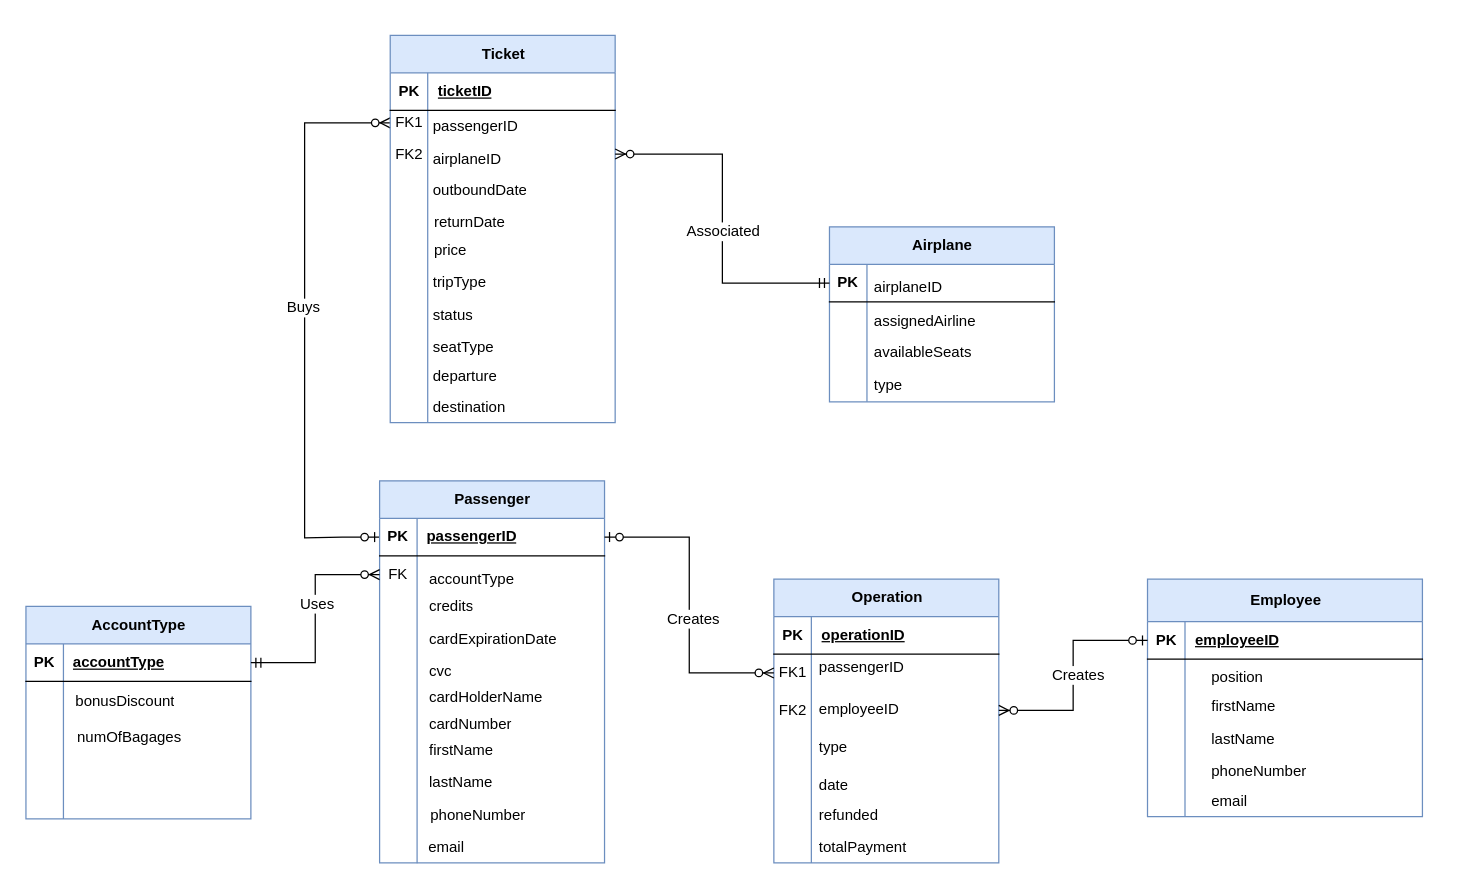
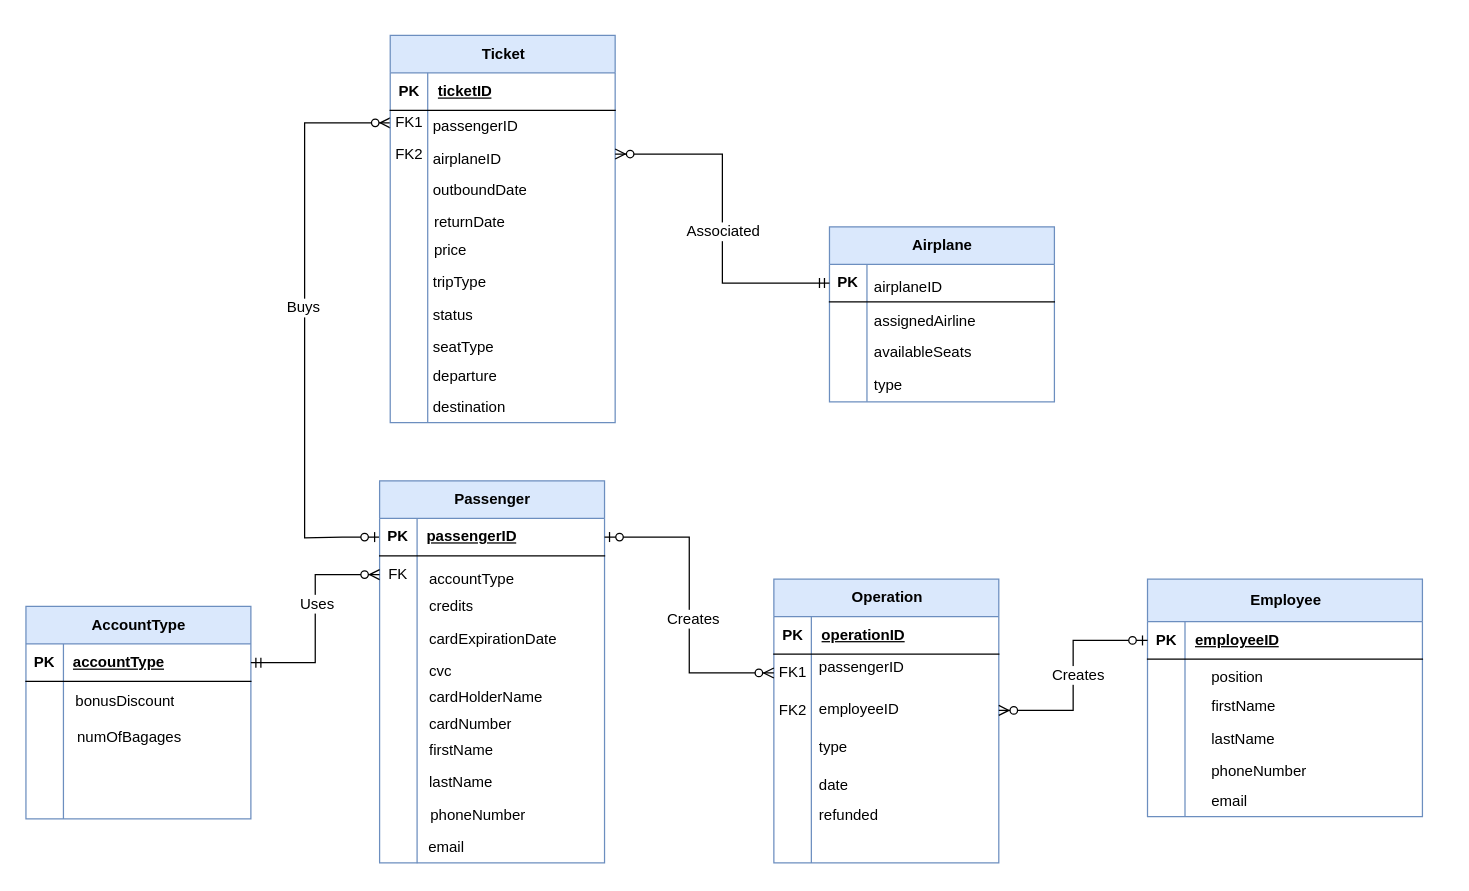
(886, 847) -> none
